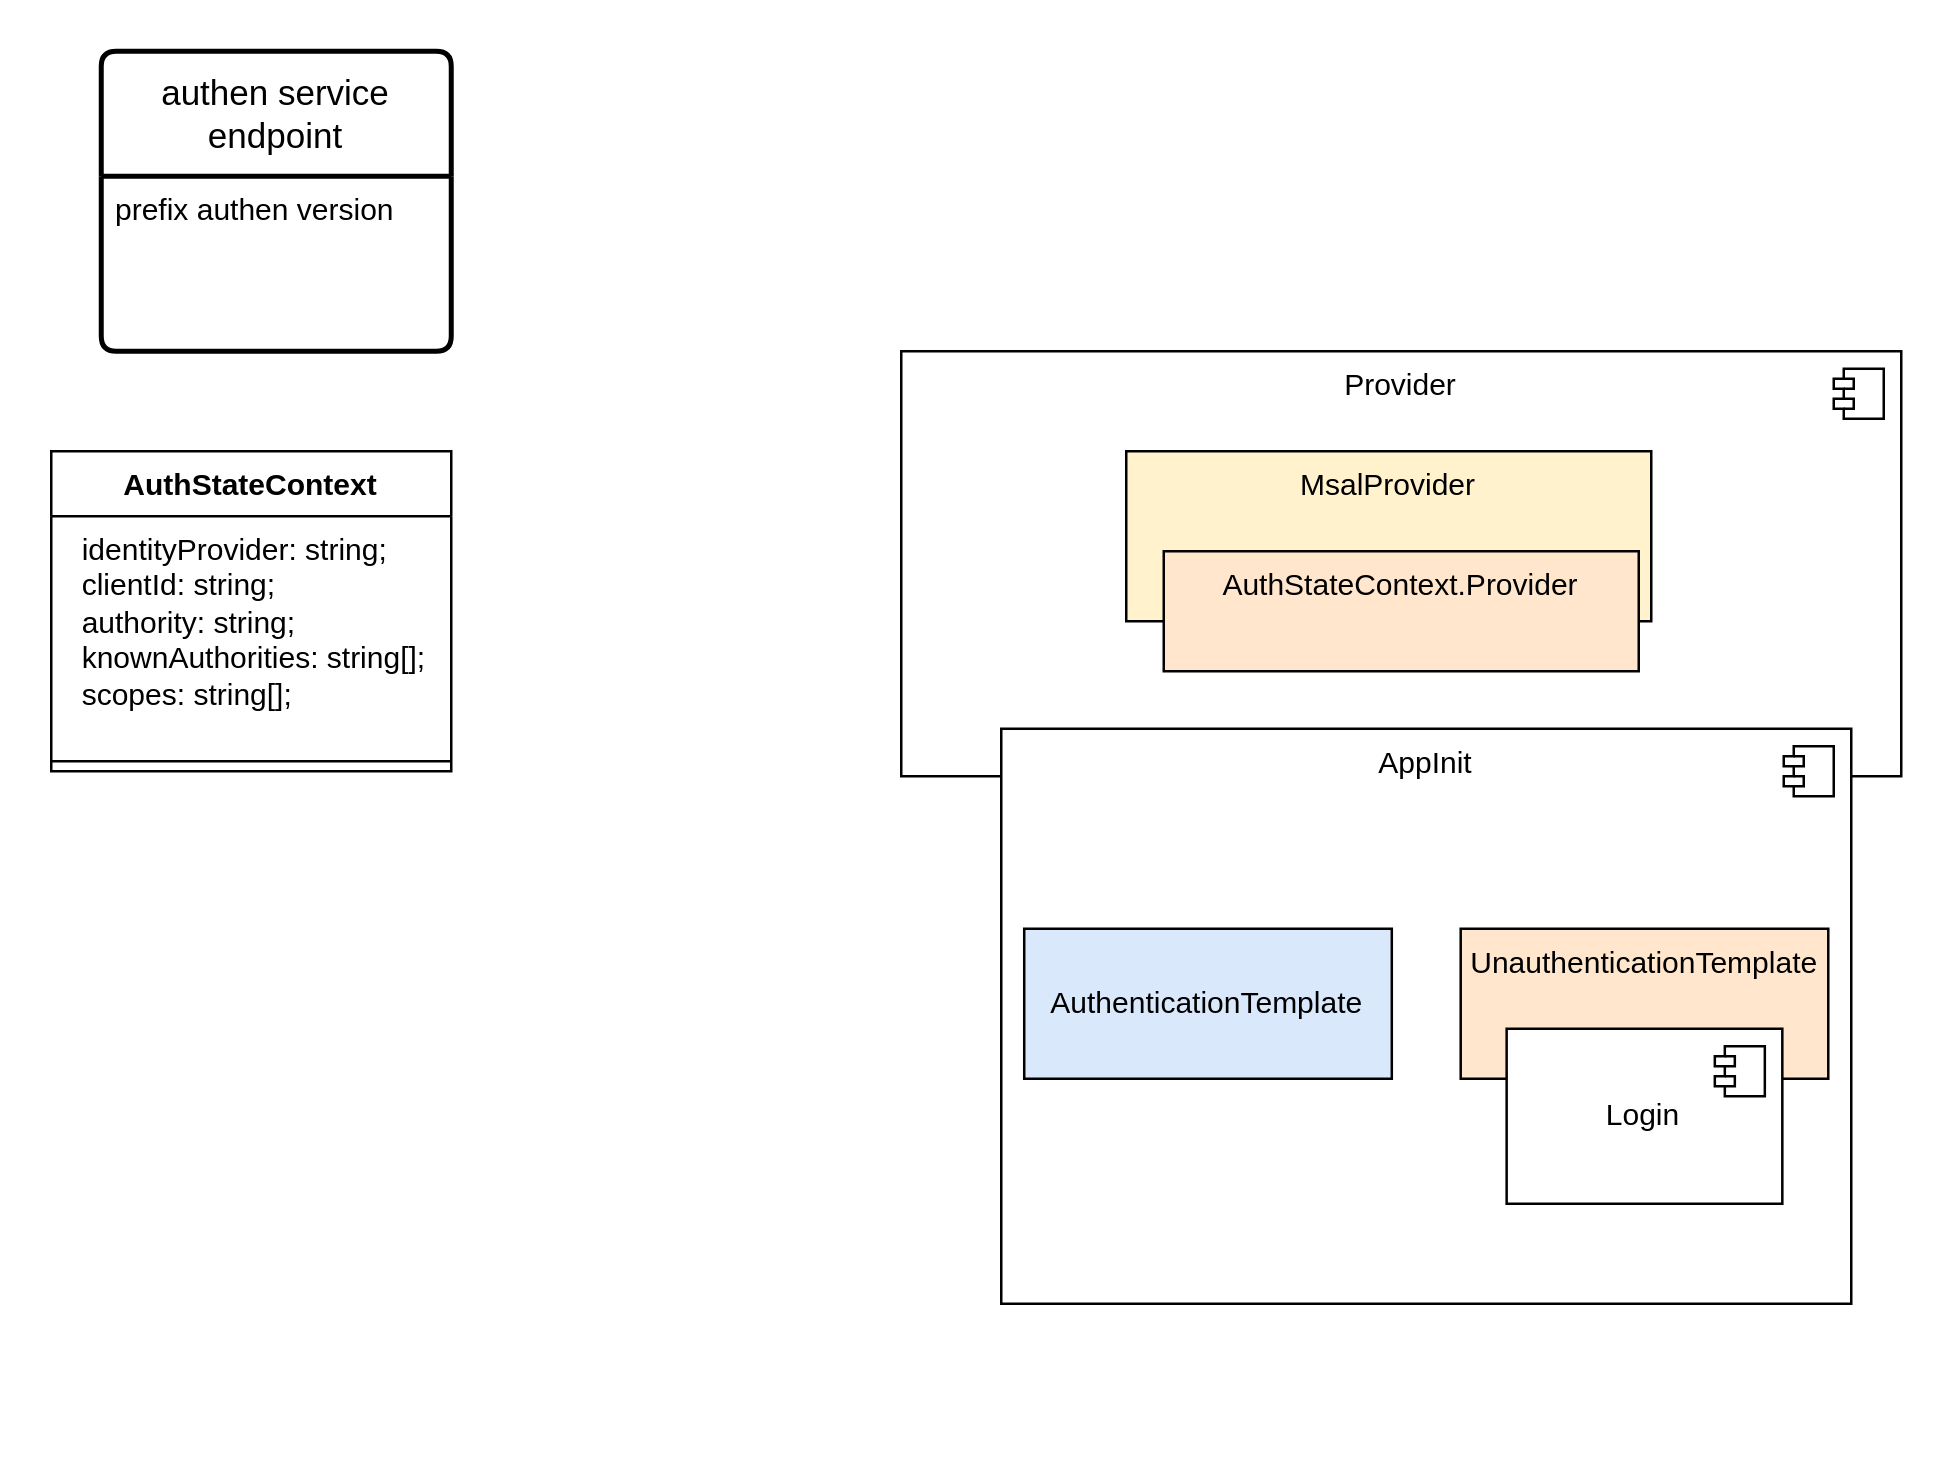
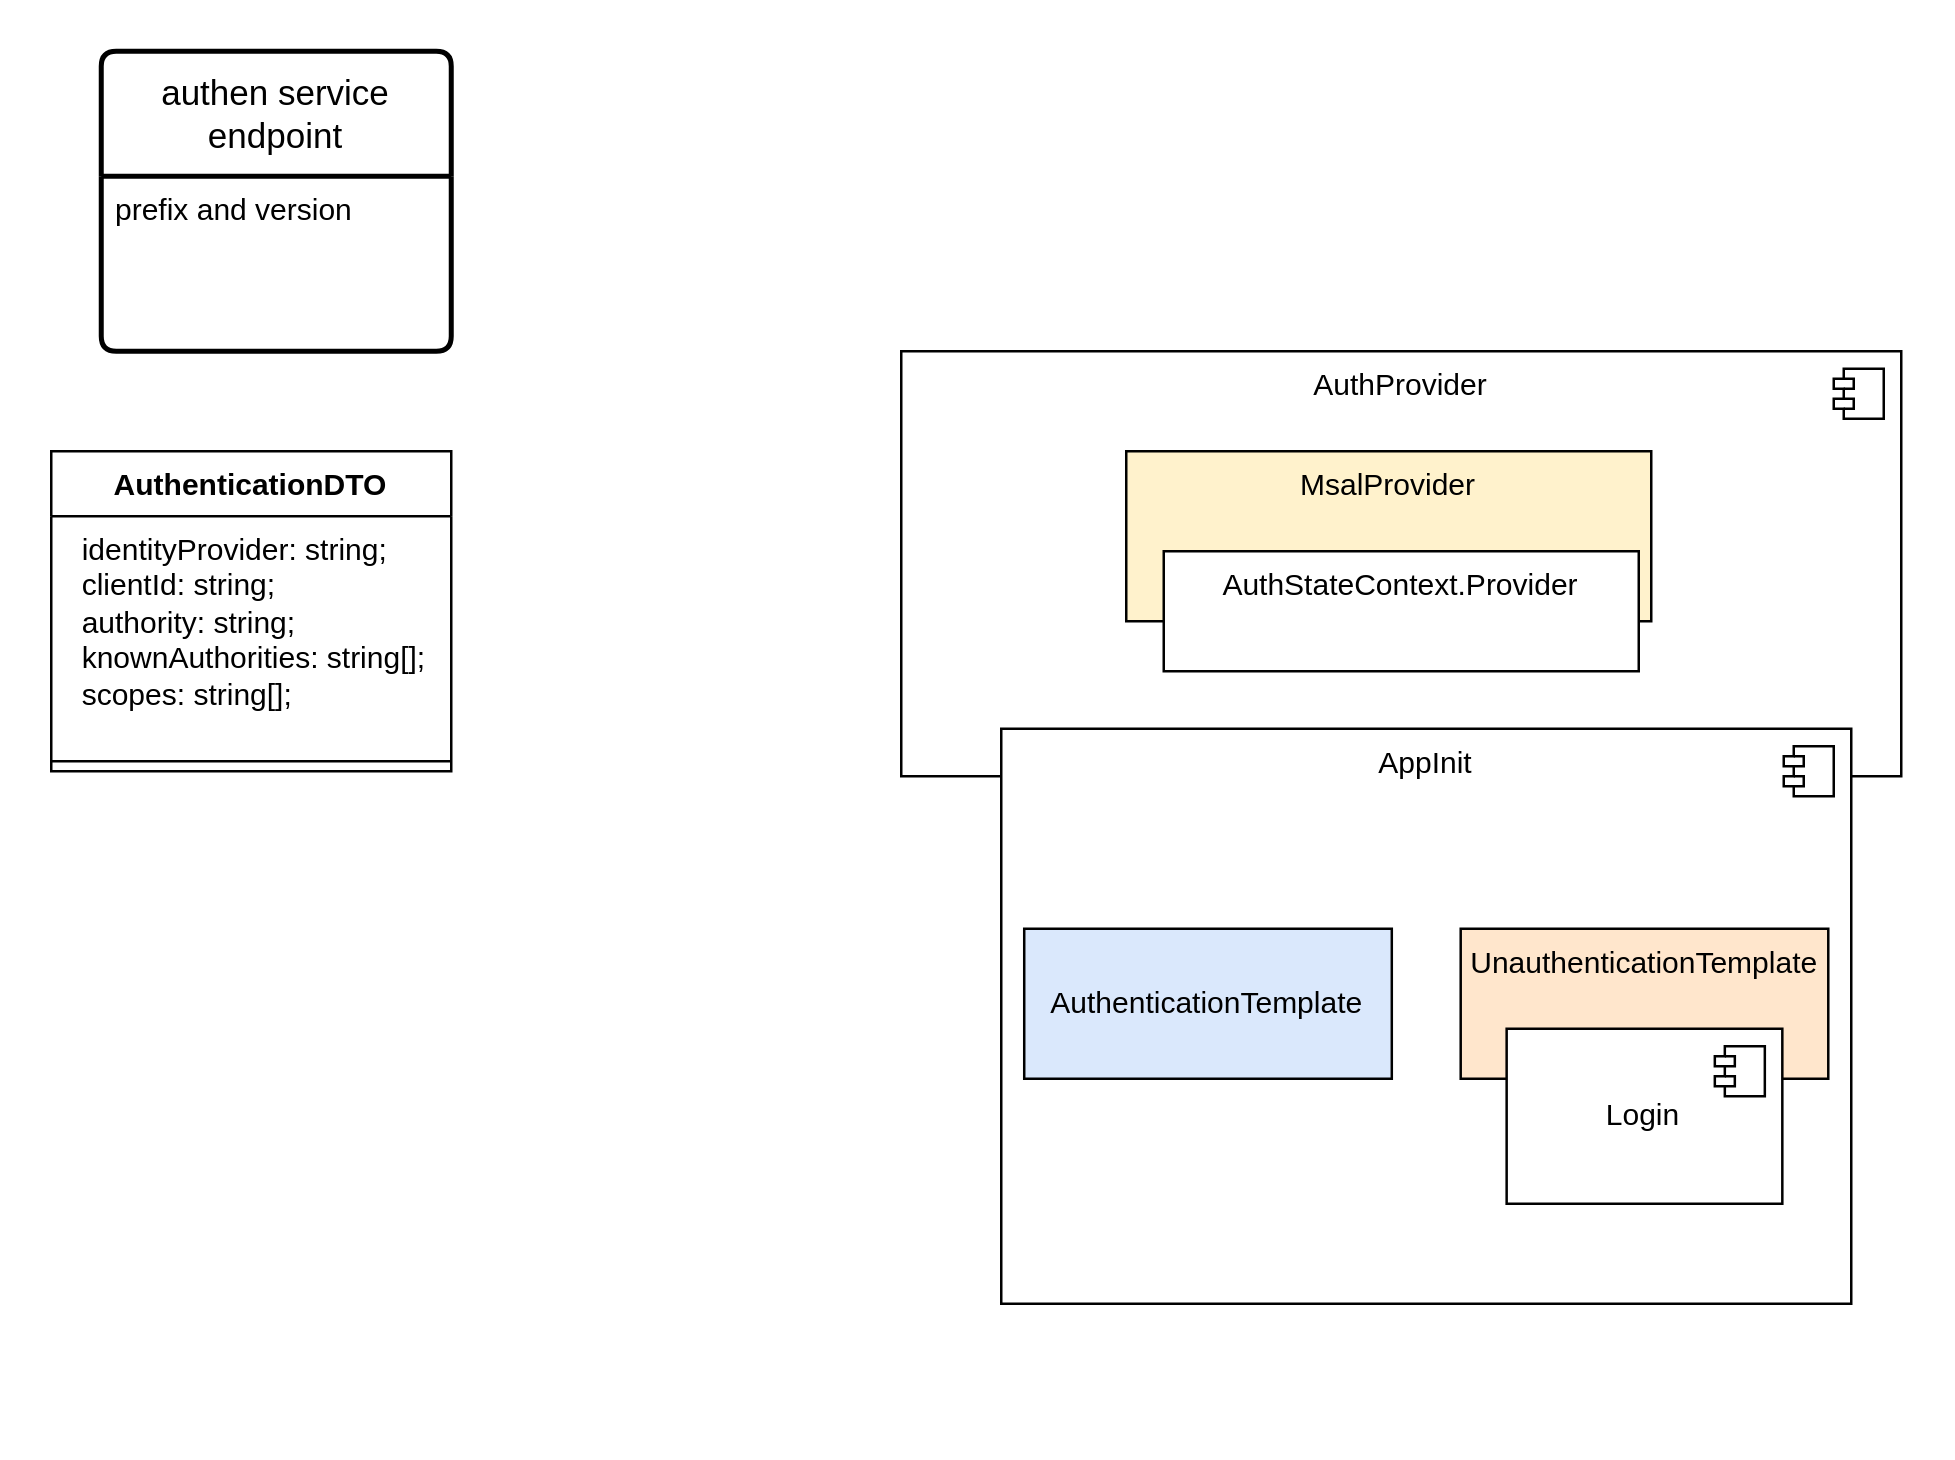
(277, 212) -> (252, 212)
(1401, 387) -> (1401, 387)
(251, 487) -> (251, 487)
(1401, 611) -> (1401, 611)
